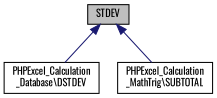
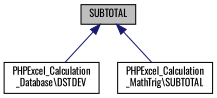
(108, 14) -> (108, 14)
